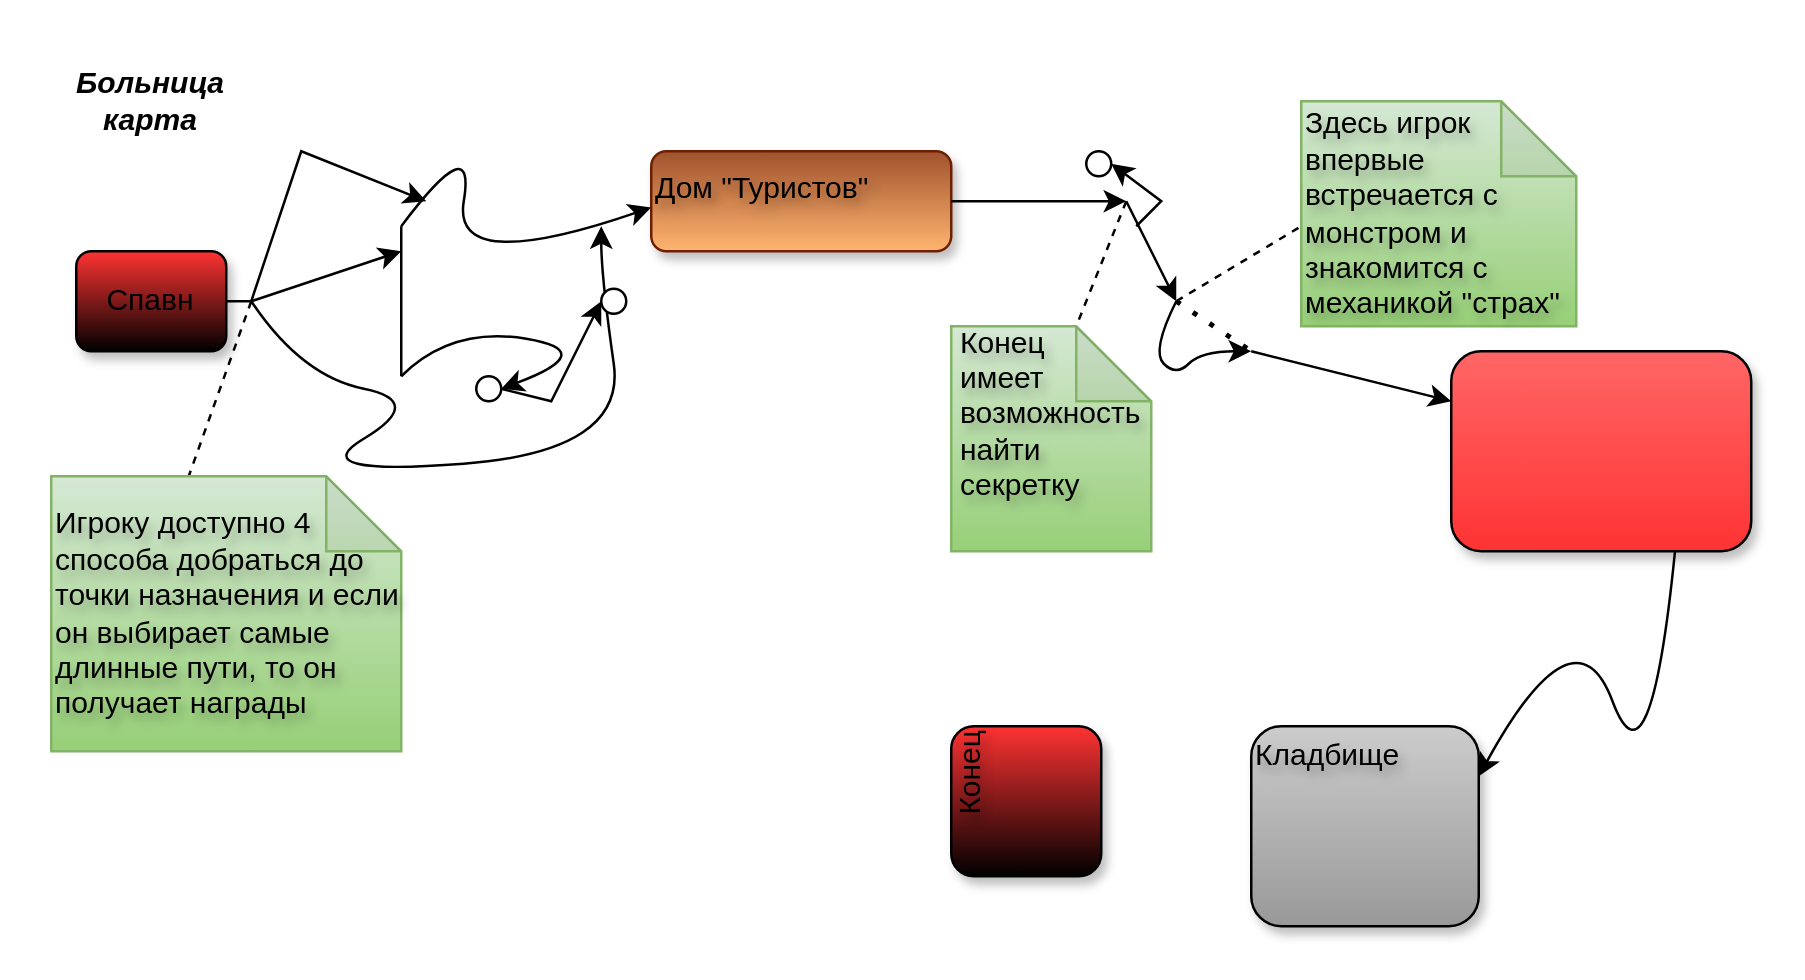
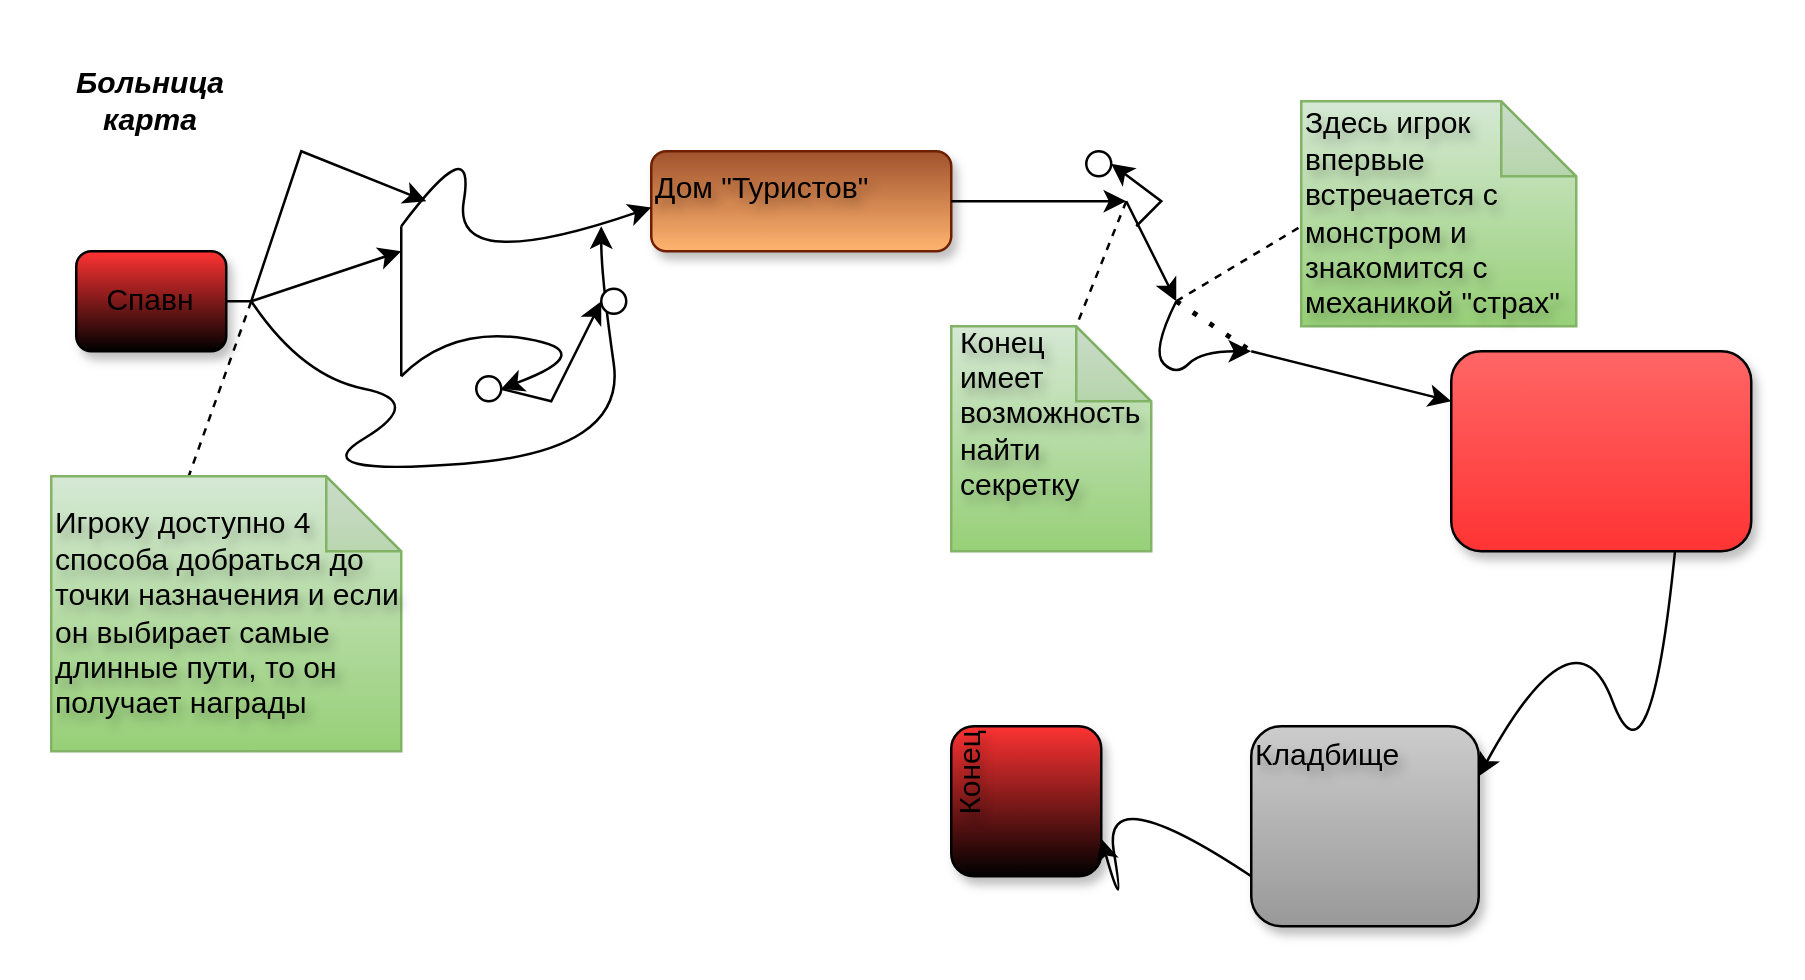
none -> (1142, 820)
